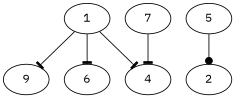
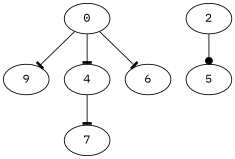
(87, 19) -> (87, 19)
(209, 46) -> (209, 46)
(148, 47) -> (87, 108)
